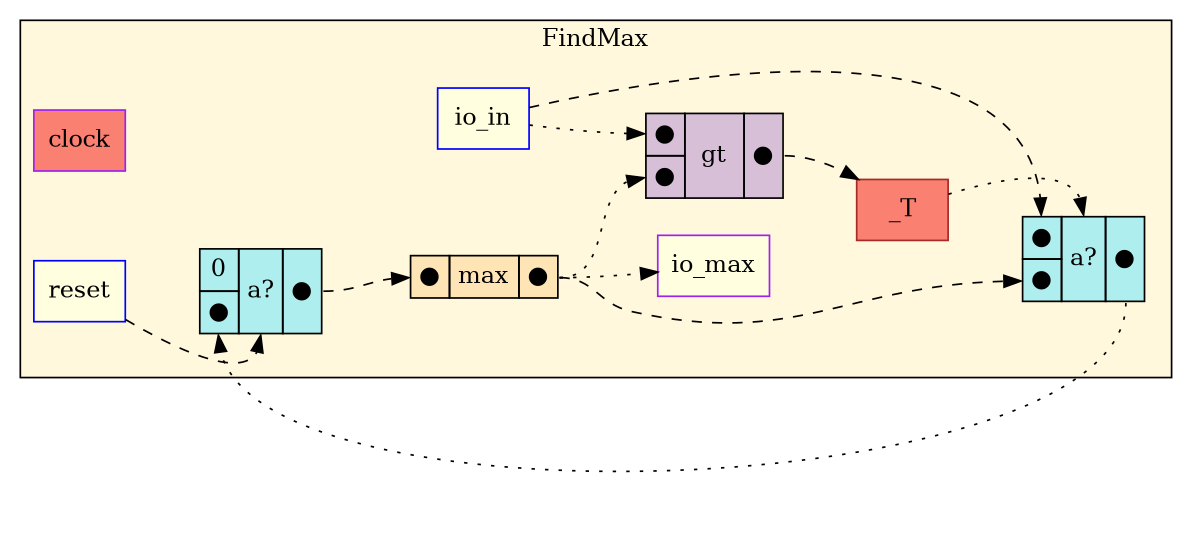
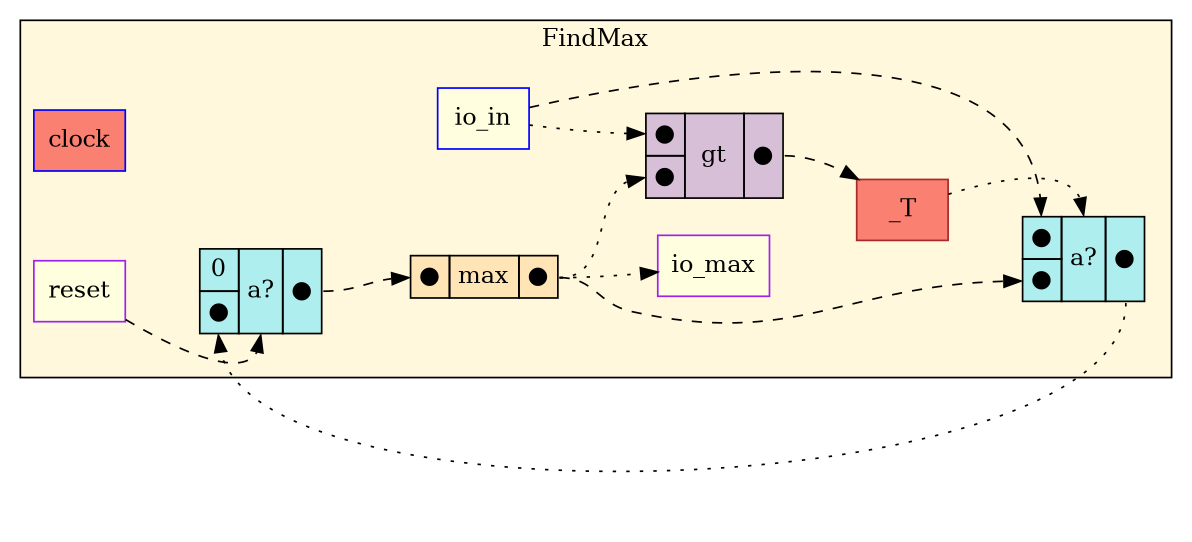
(80, 141) -> (80, 141)
(80, 291) -> (80, 291)
